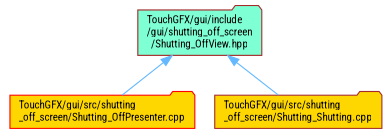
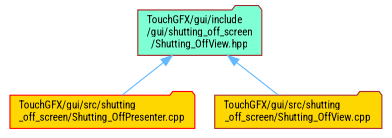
(298, 112) -> (298, 112)
